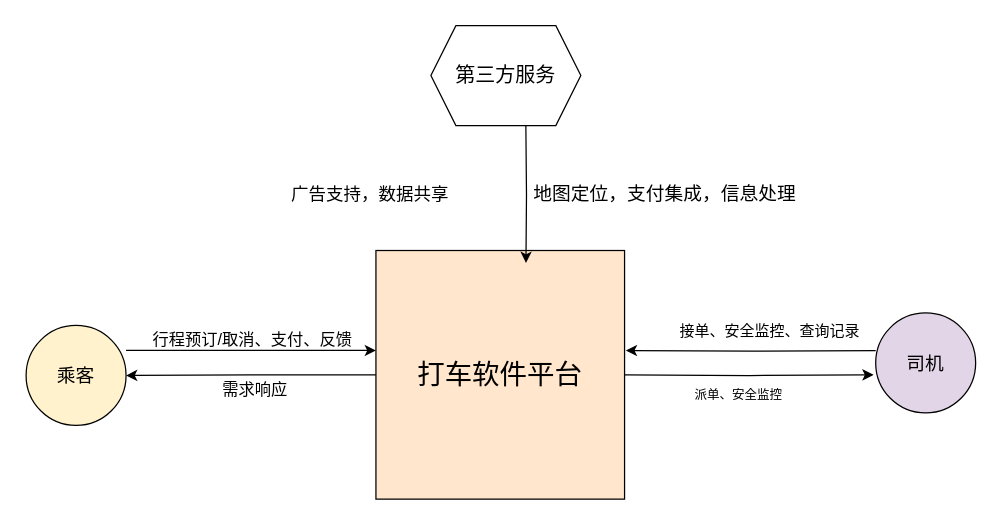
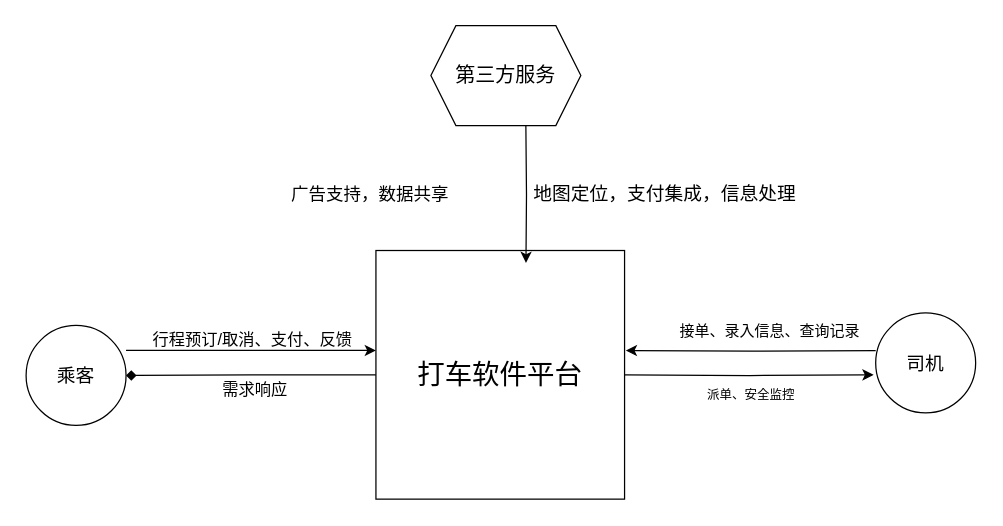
(770, 332) -> (770, 332)
(926, 363) -> (926, 363)
(500, 375) -> (500, 375)
(76, 376) -> (76, 376)
(136, 376) -> (136, 376)
(738, 394) -> (751, 394)
